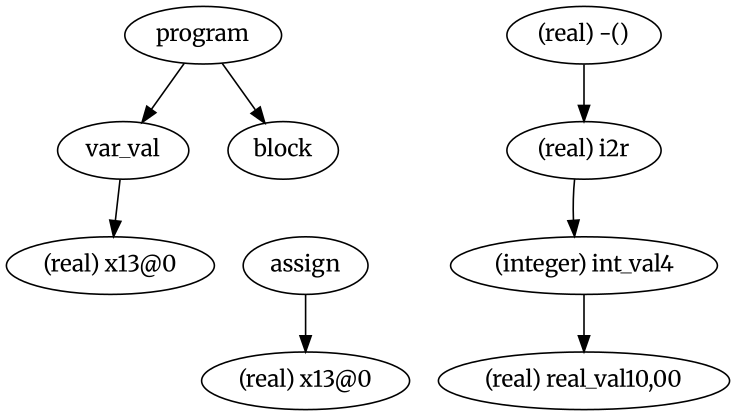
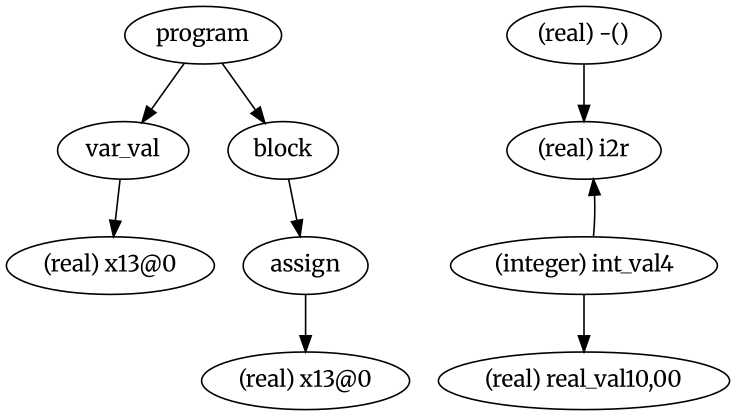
none -> (293, 200)
(573, 200) -> (595, 216)
